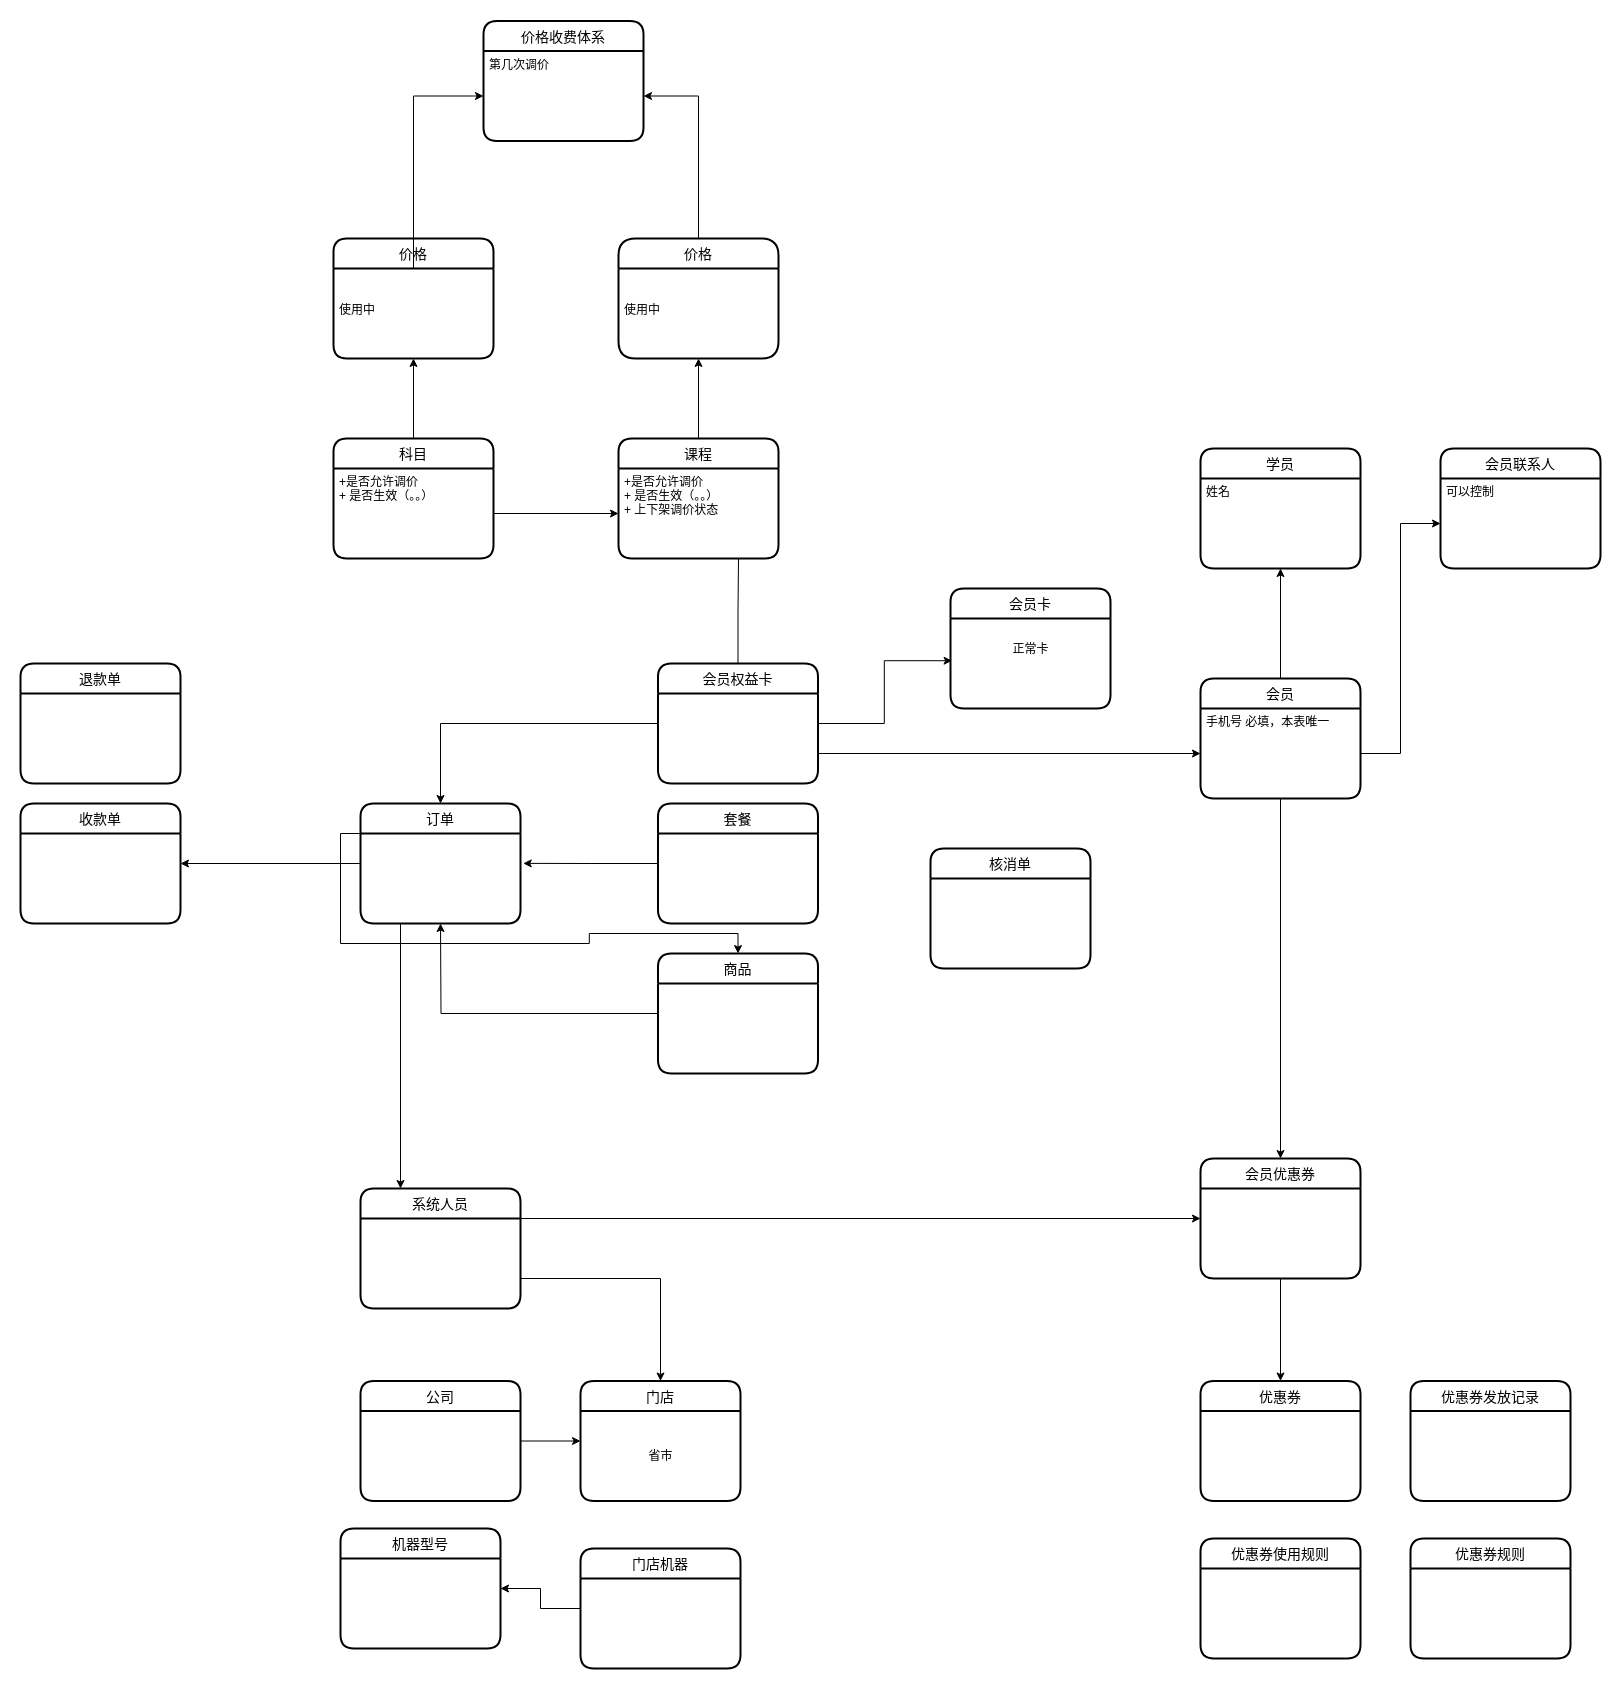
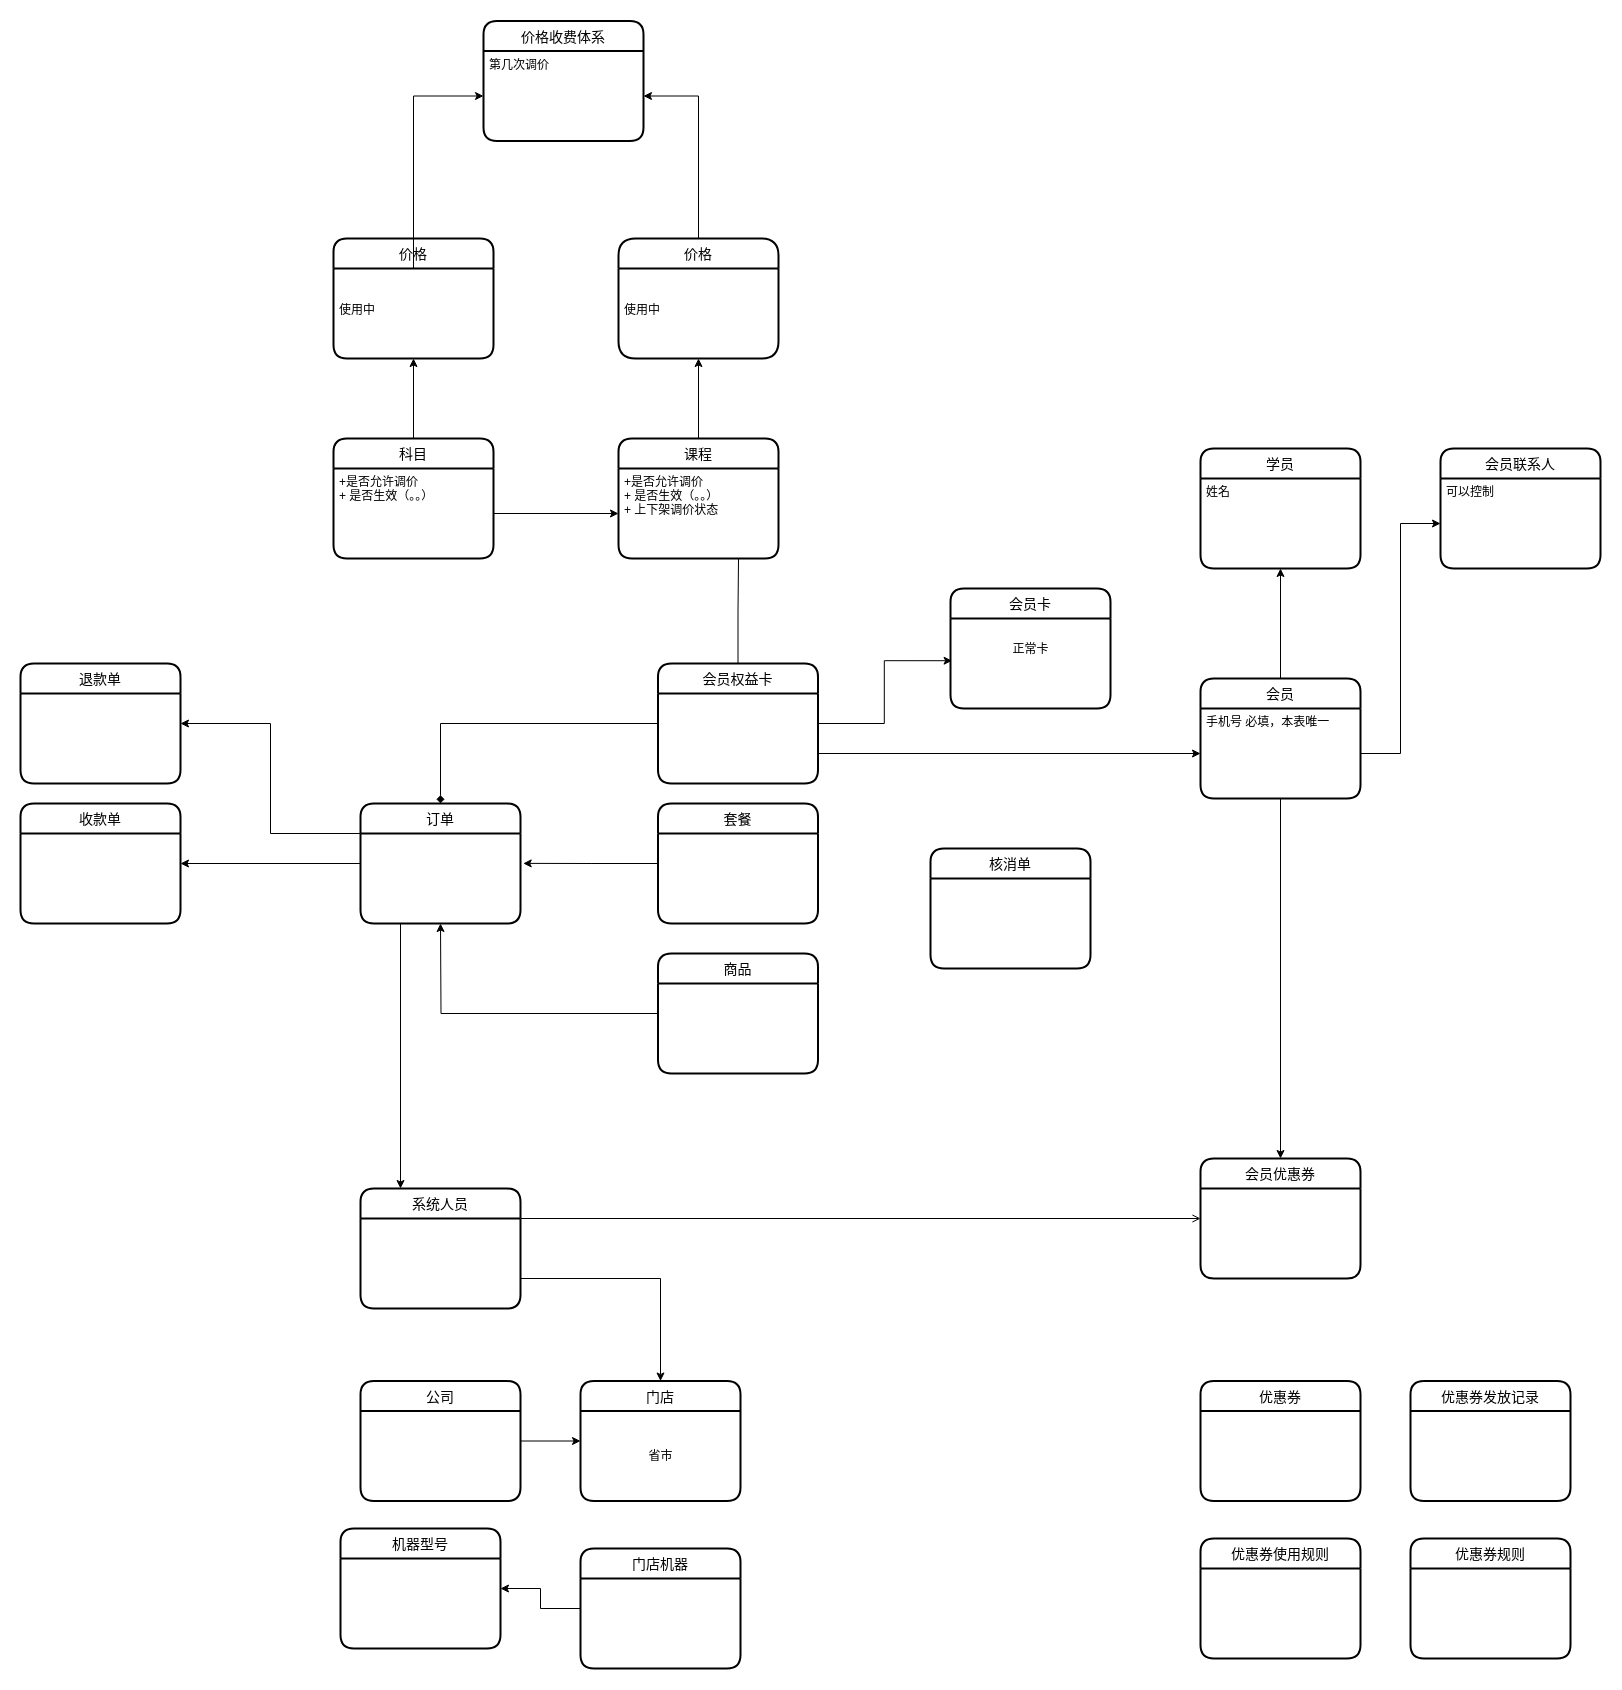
(441, 795) -> (441, 795)
(494, 944) -> (271, 774)
(1192, 1219) -> (1194, 1219)
(1281, 1327) -> none
